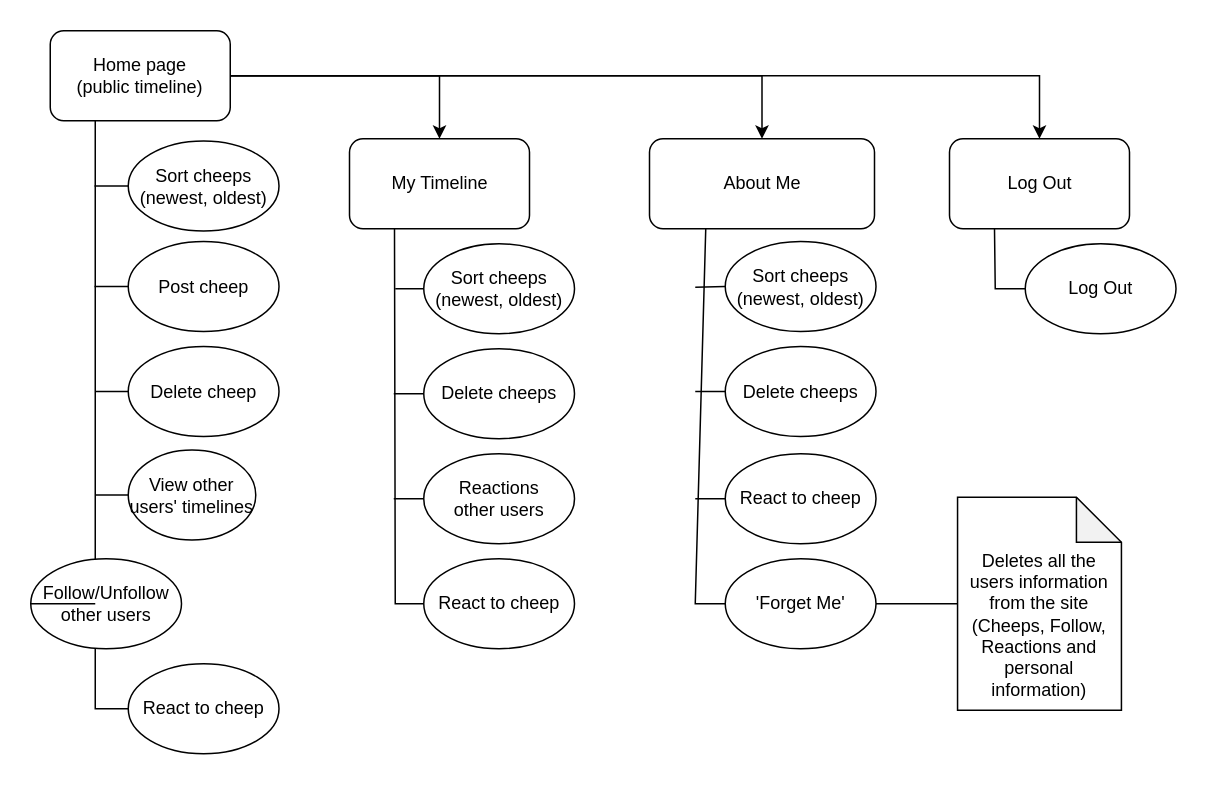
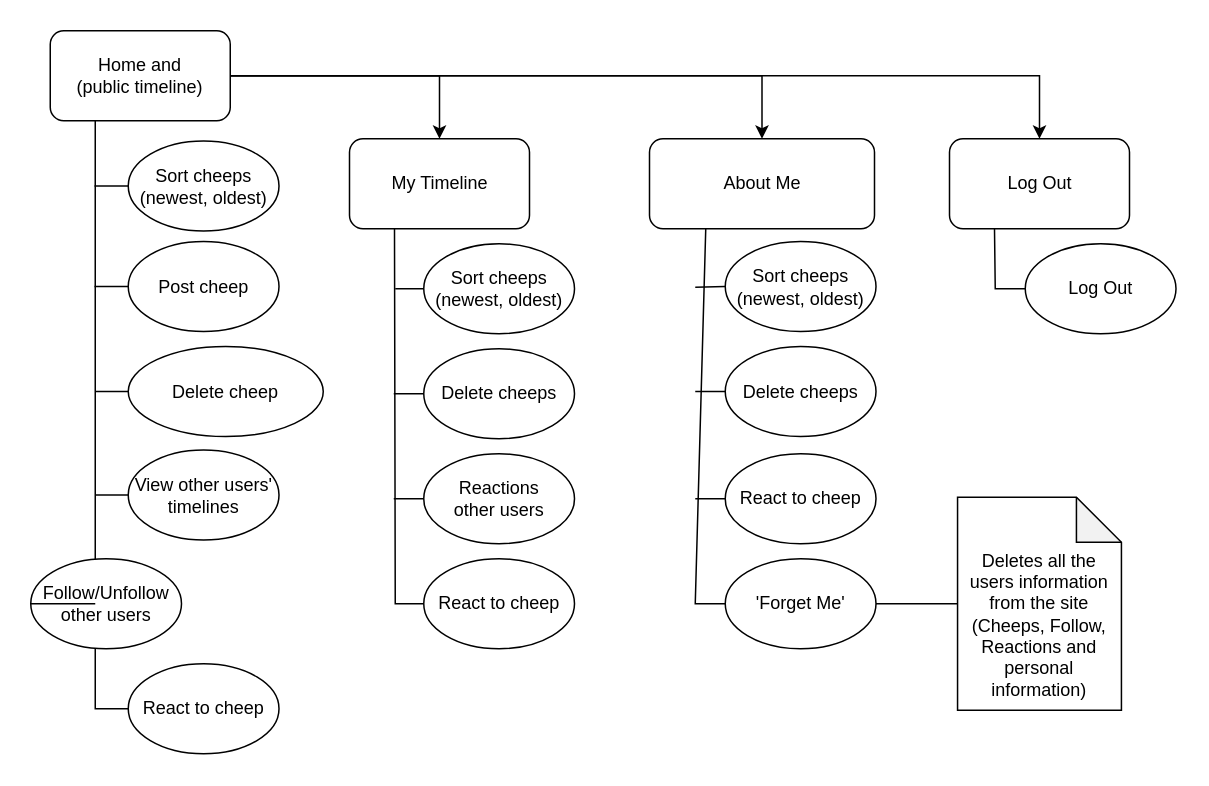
(140, 76) -> (140, 76)
(204, 392) -> (226, 392)
(192, 495) -> (204, 495)
